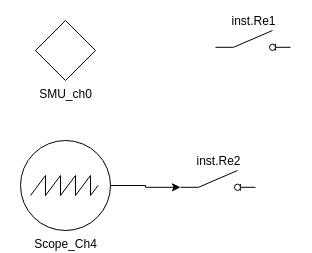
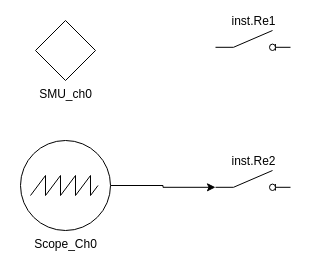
(218, 181) -> (253, 181)
(66, 245) -> (66, 245)
